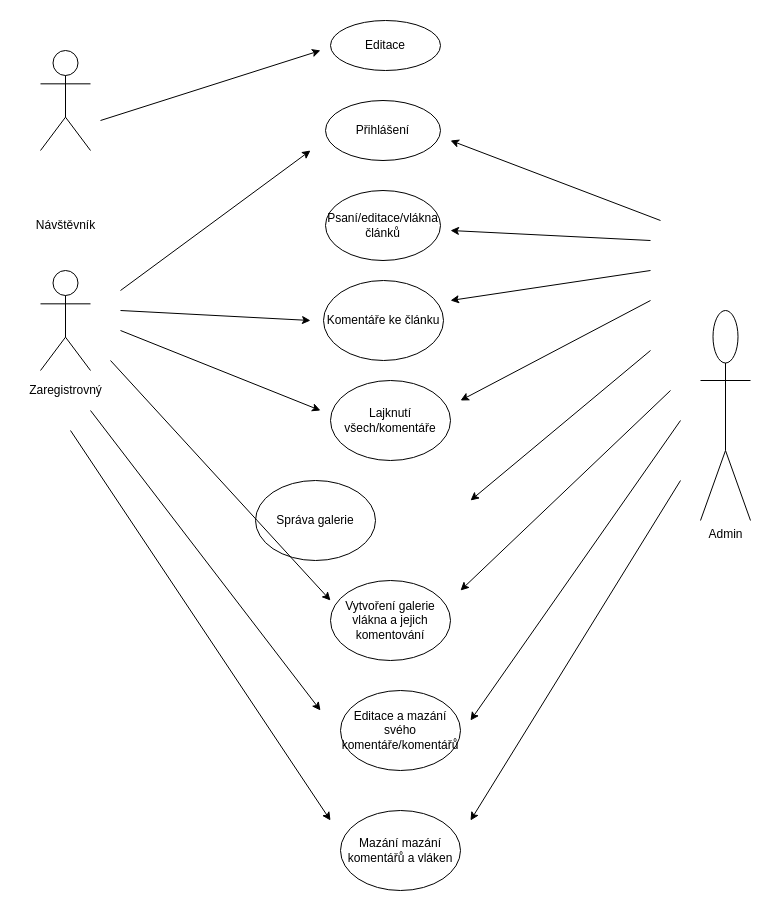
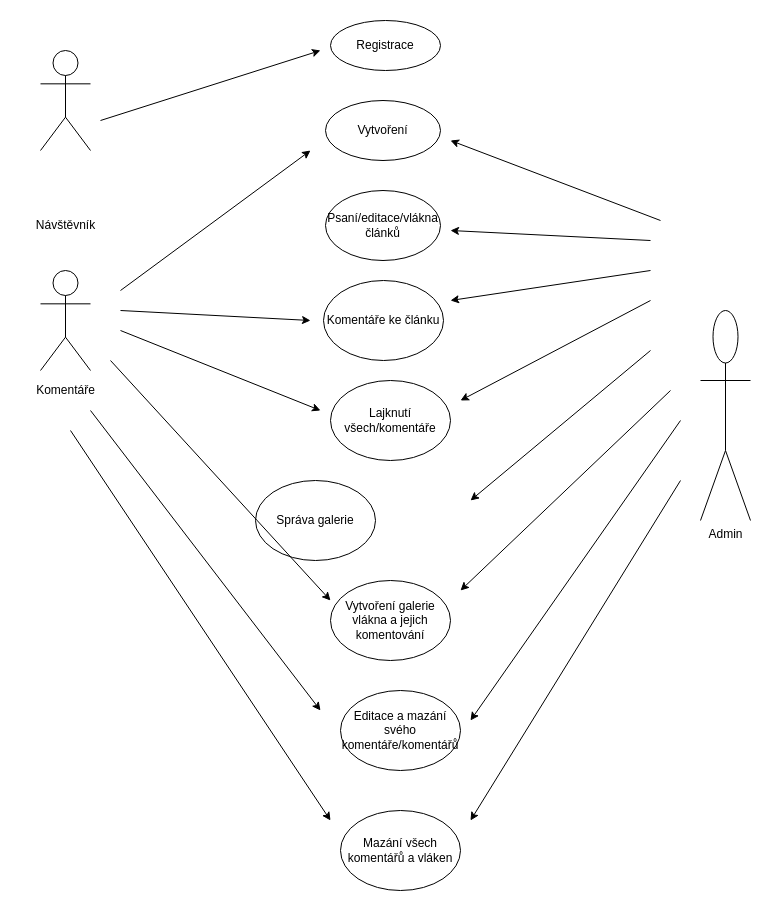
(386, 46) -> (386, 46)
(383, 131) -> (383, 131)
(66, 391) -> (66, 391)
(401, 851) -> (401, 851)
